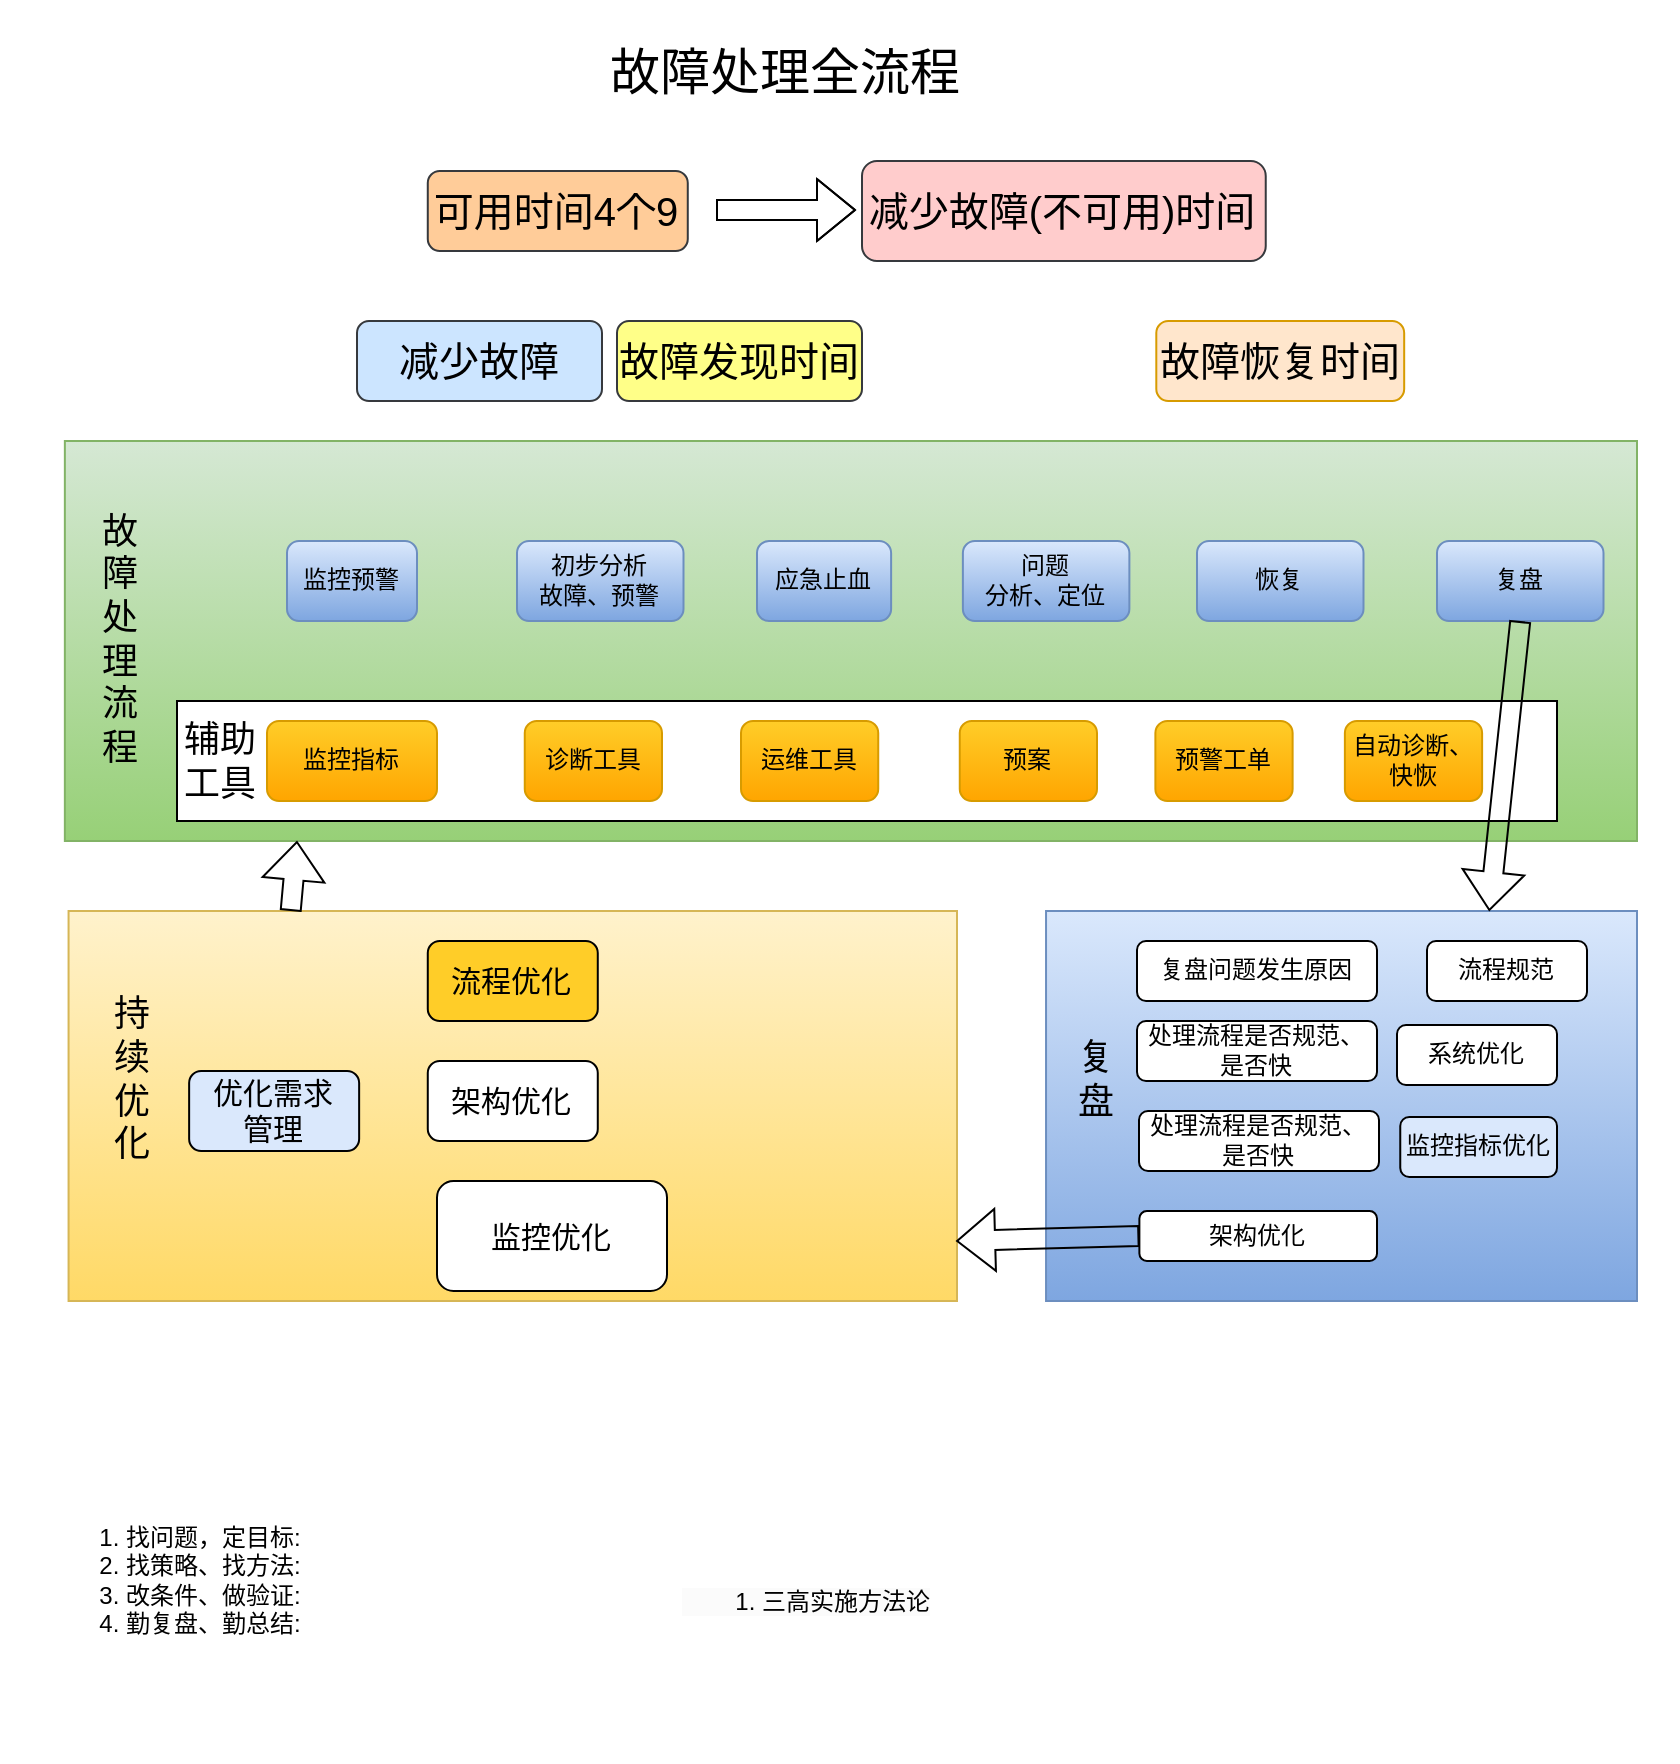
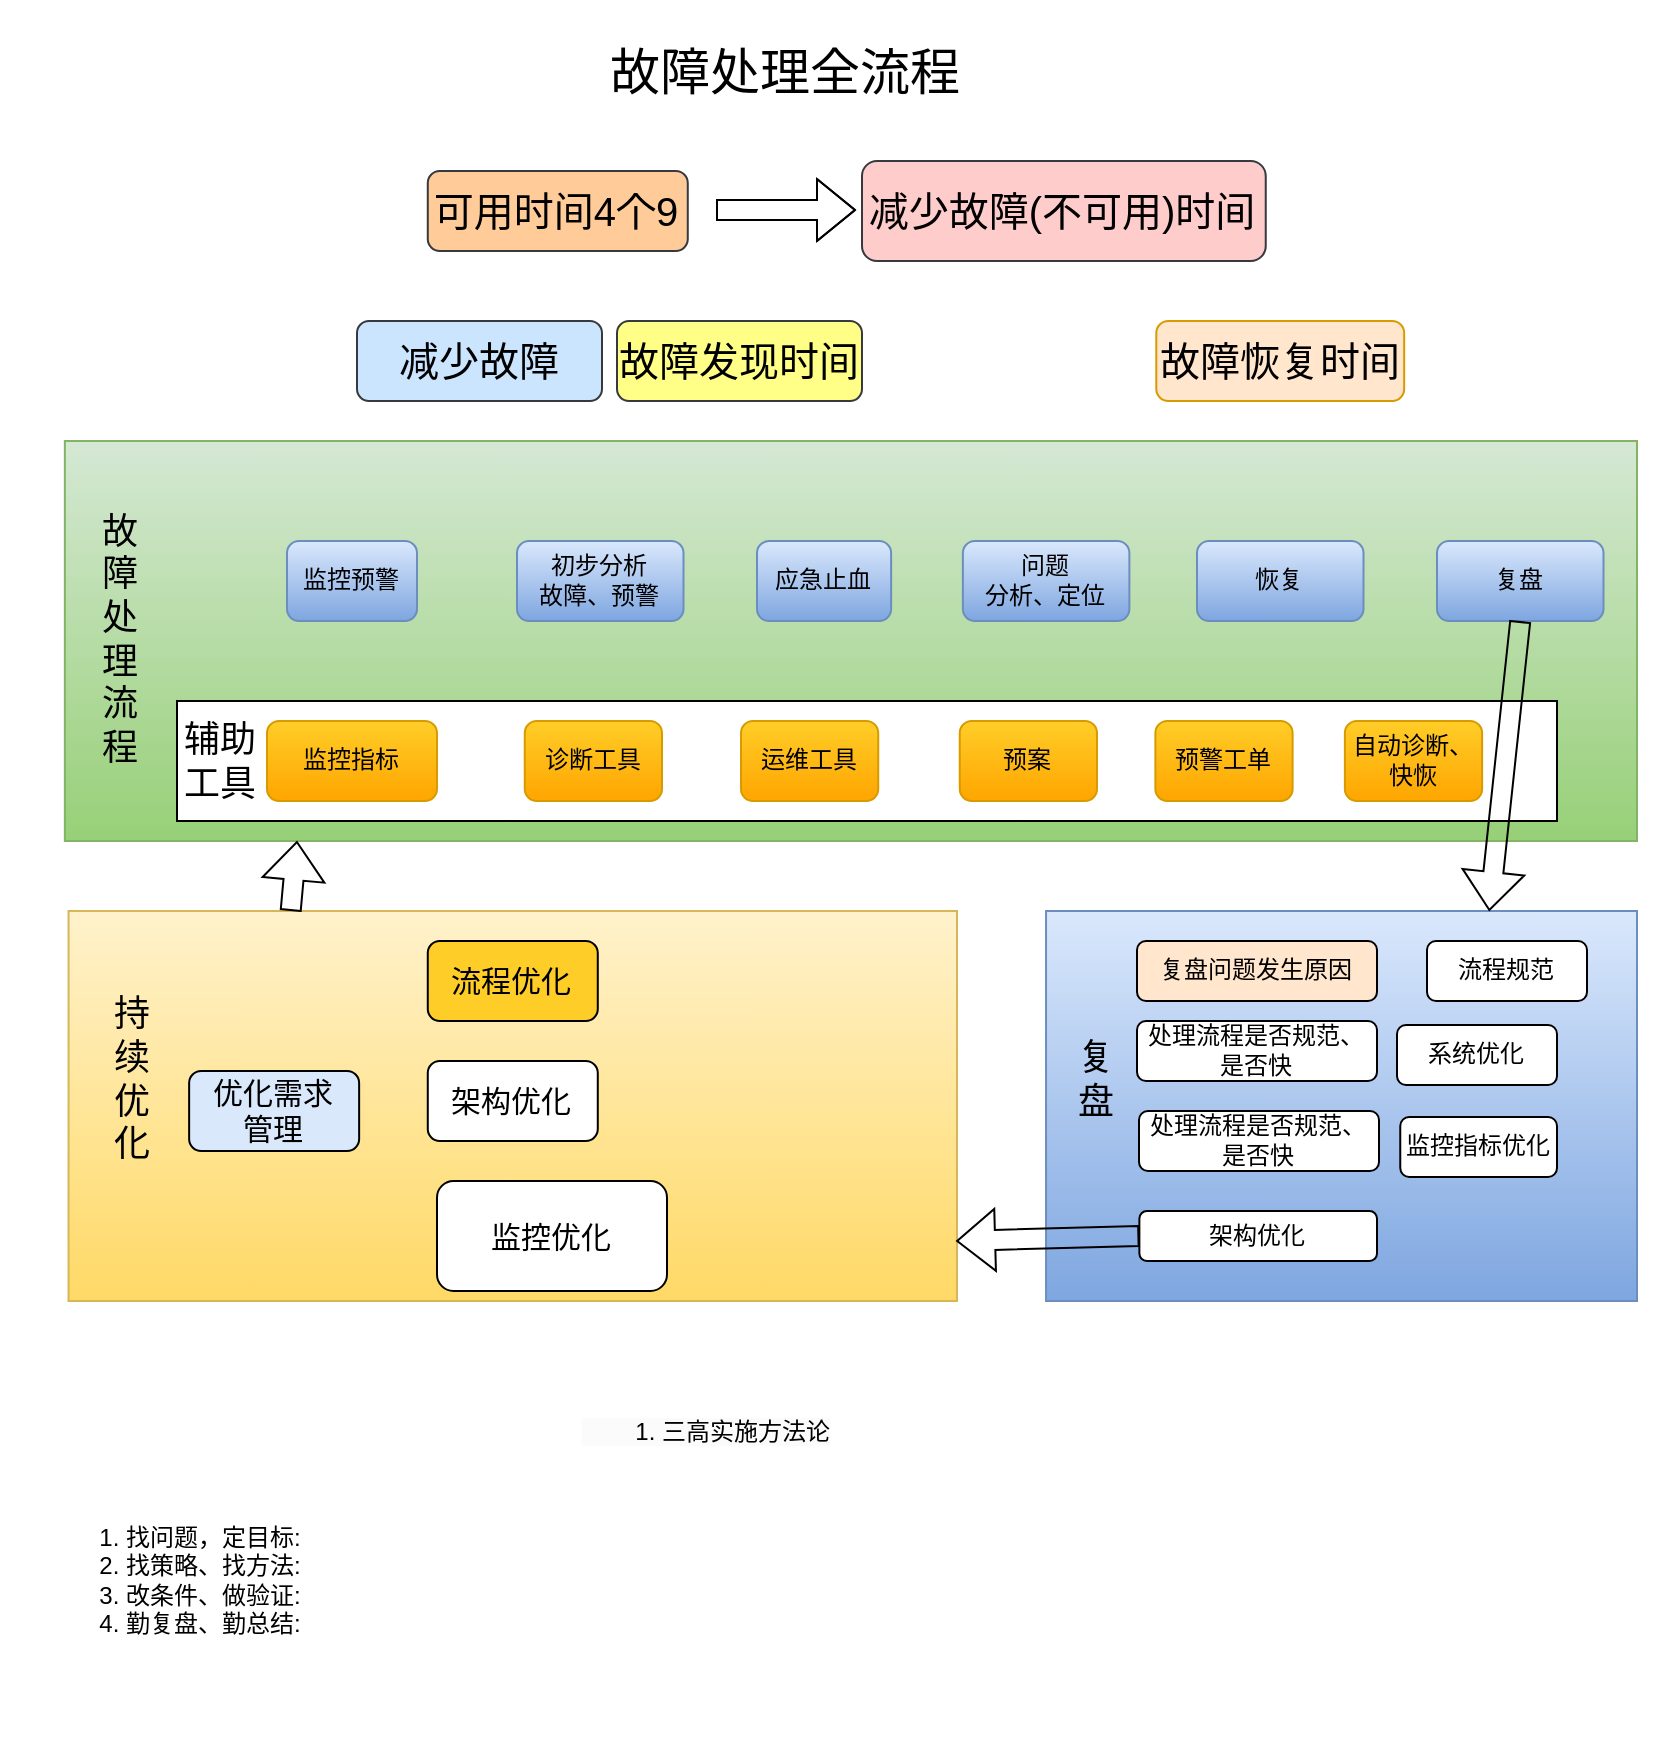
(1257, 971) -> (1257, 971)
(1479, 1147) -> (1479, 1147)
(840, 1611) -> (740, 1441)
